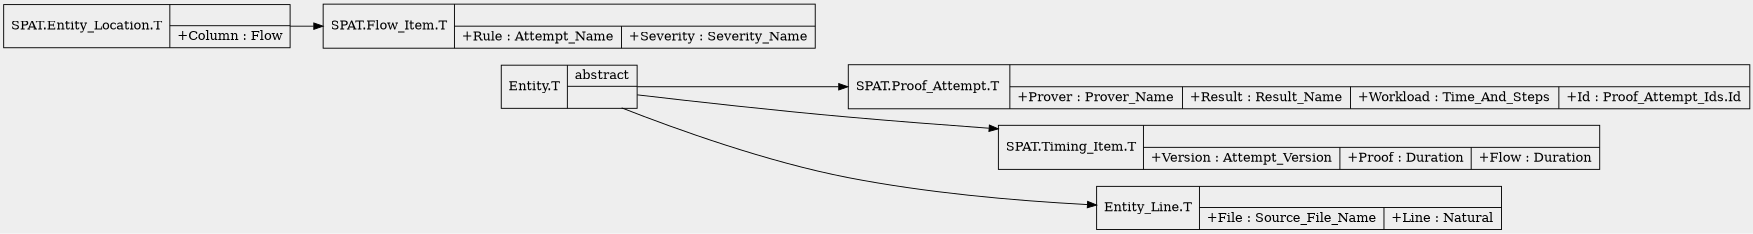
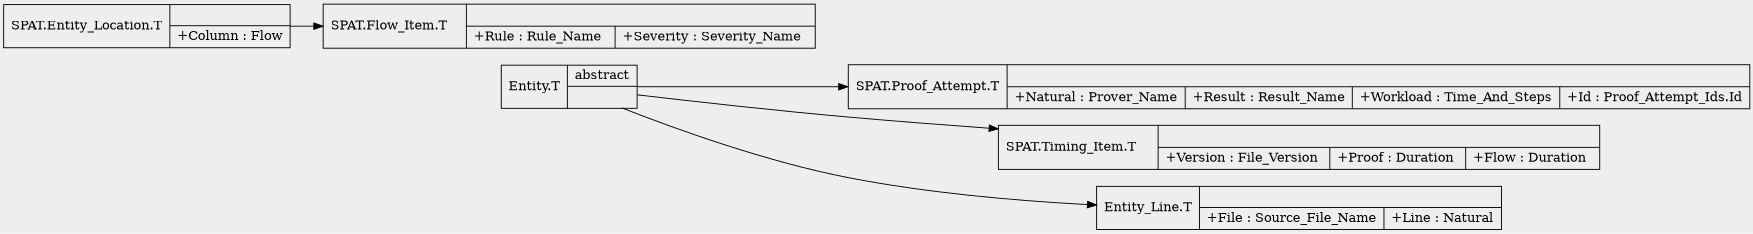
(538, 37) -> (538, 37)
(1096, 97) -> (1096, 97)
(1242, 158) -> (1242, 158)
